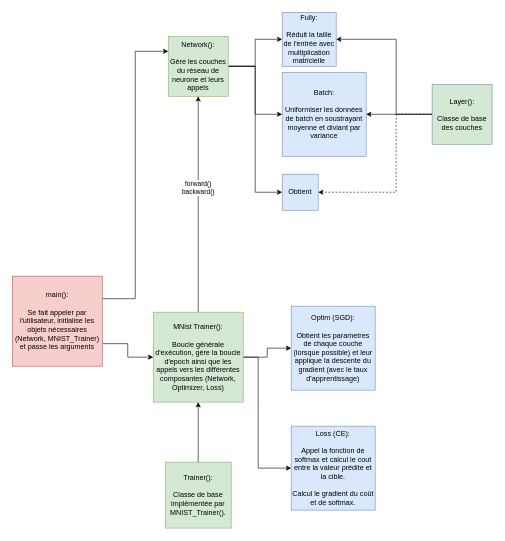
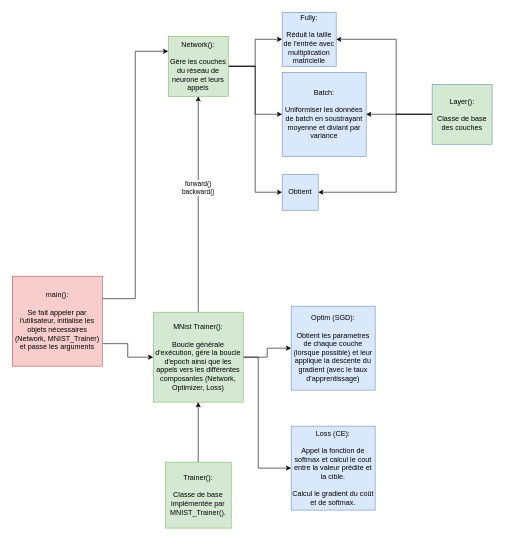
(396, 191) -> (396, 191)
